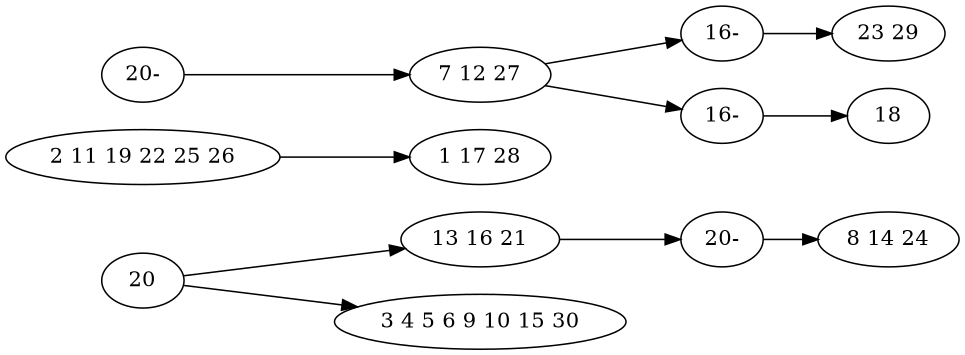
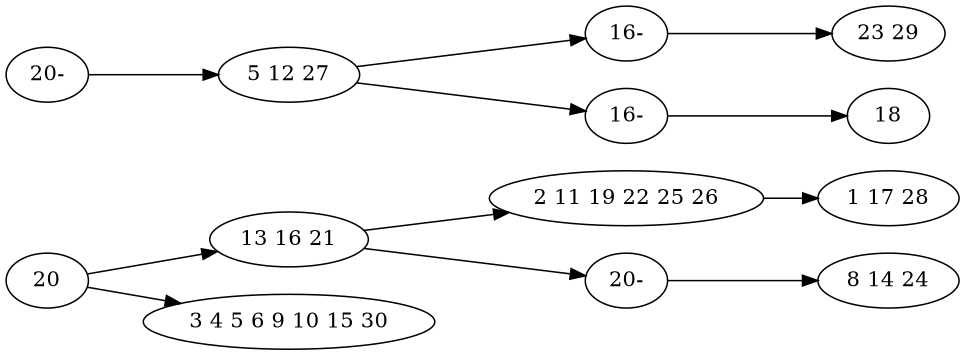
(480, 75) -> (289, 75)
none -> (429, 222)
